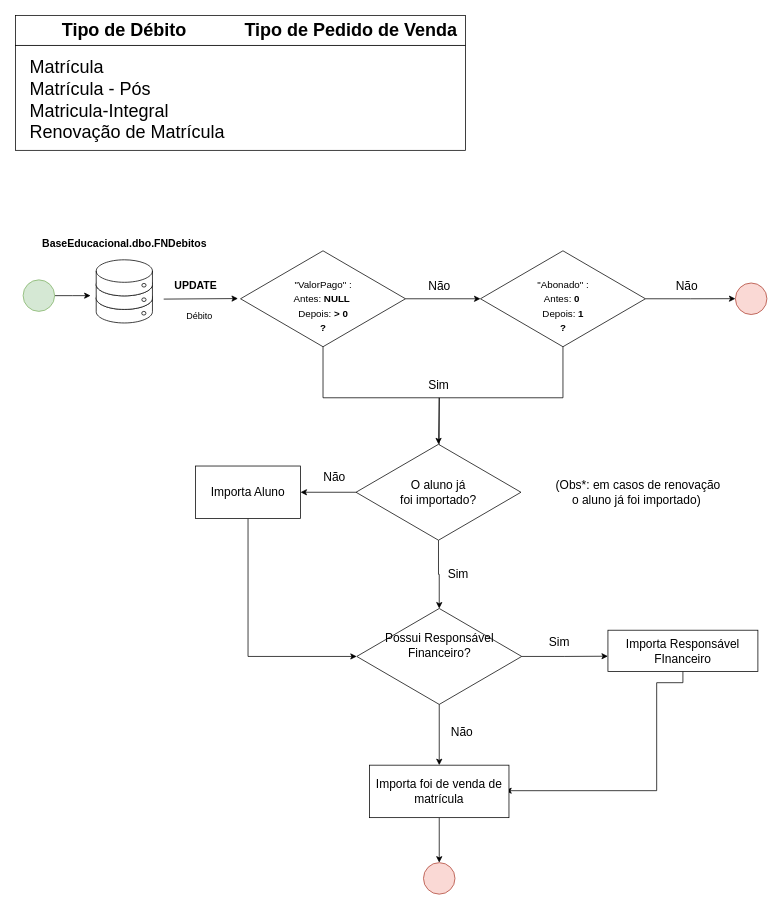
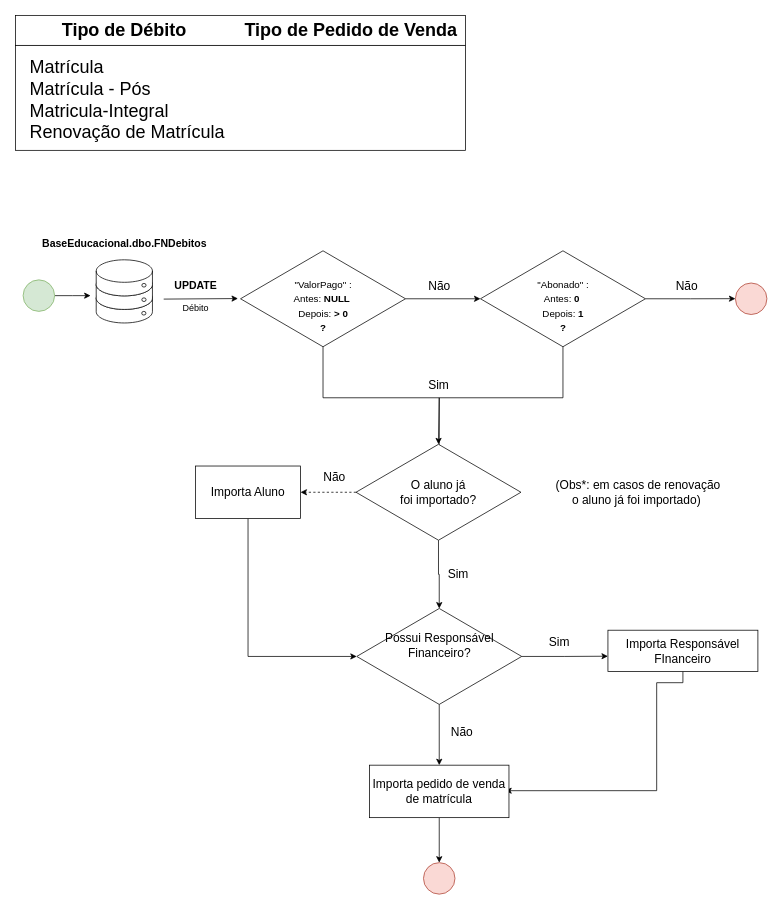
(199, 316) -> (195, 309)
(331, 492) -> (331, 492)
(439, 792) -> (439, 792)
